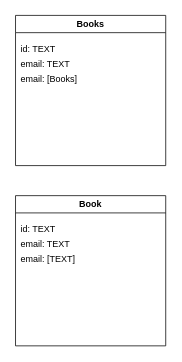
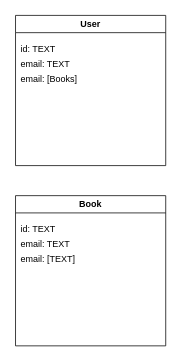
(90, 24) -> (90, 24)
